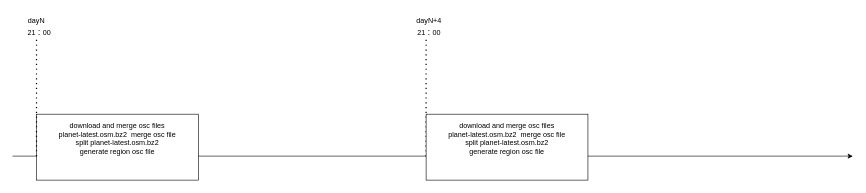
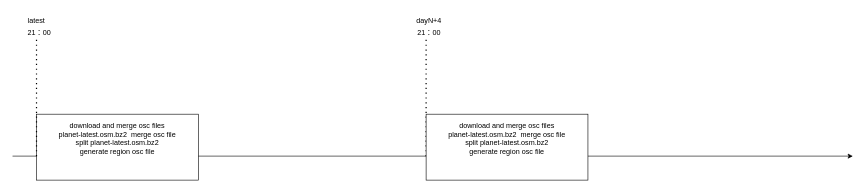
(36, 21) -> (36, 21)
